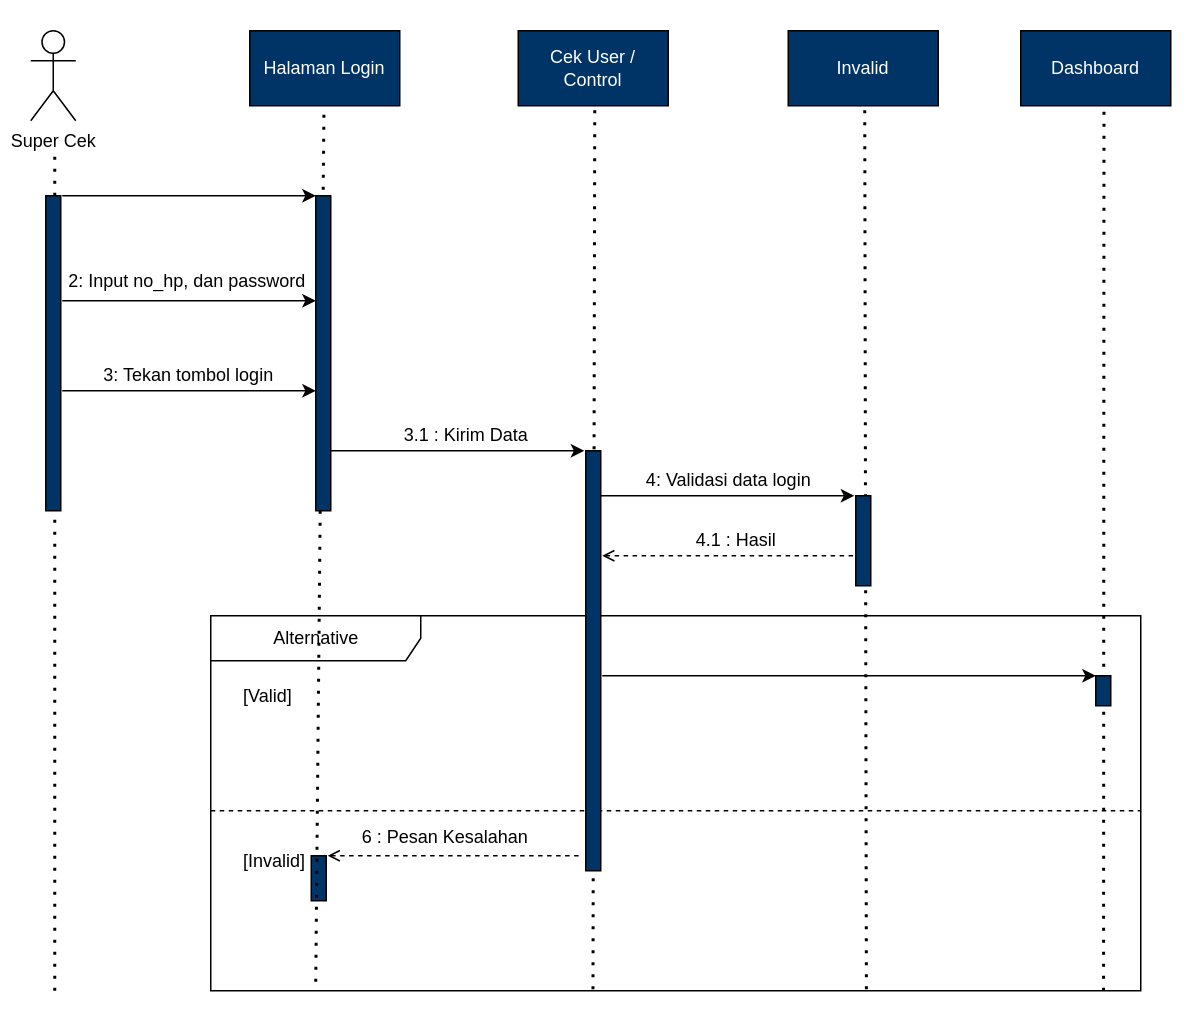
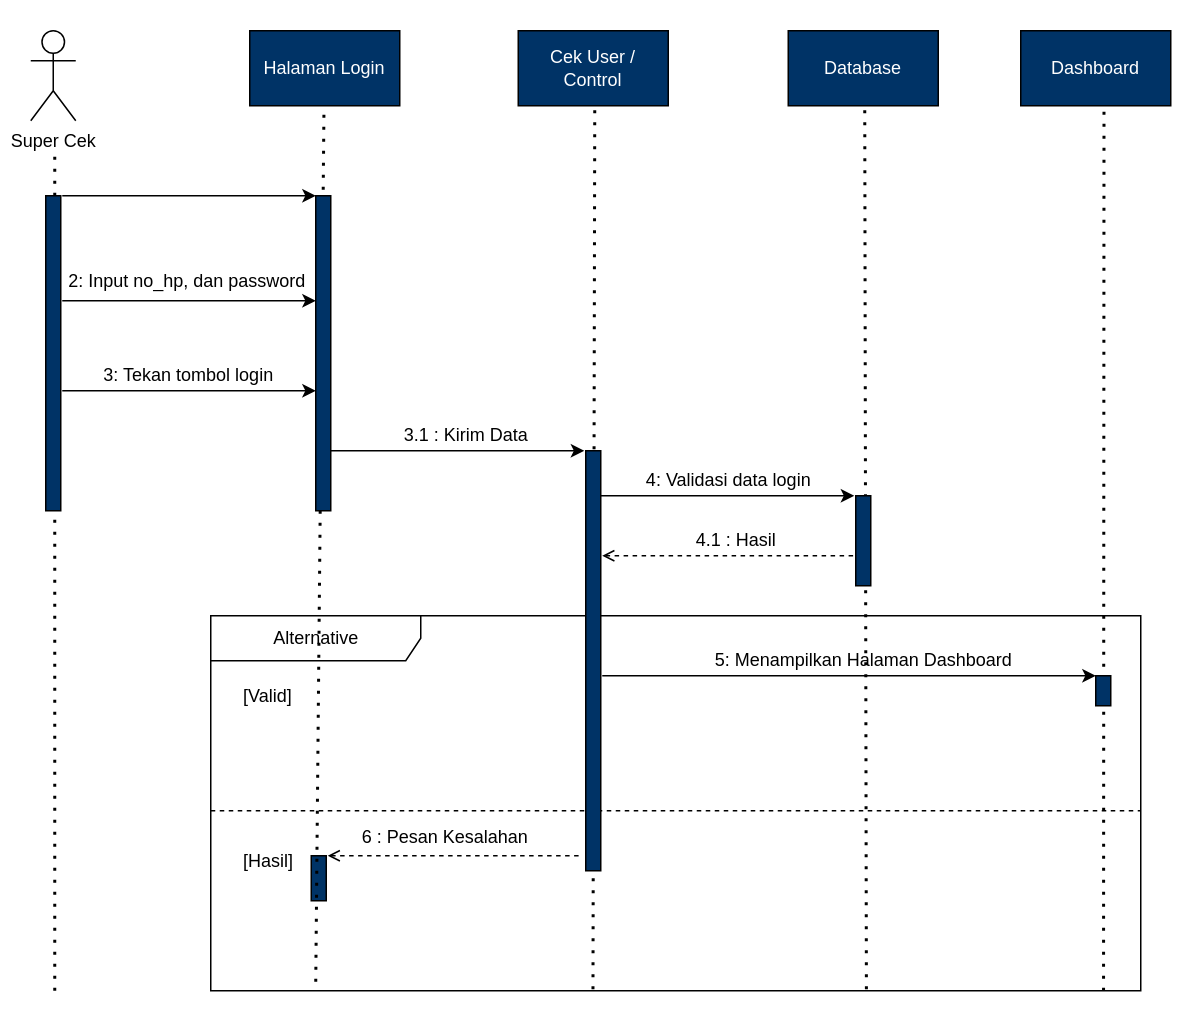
(863, 68) -> (863, 68)
none -> (863, 661)
(284, 861) -> (274, 861)
